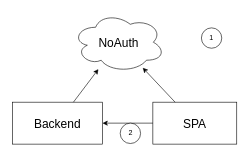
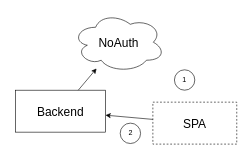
(212, 38) -> (185, 80)
(158, 84) -> none
(57, 123) -> (60, 111)
(195, 123) -> (195, 123)
